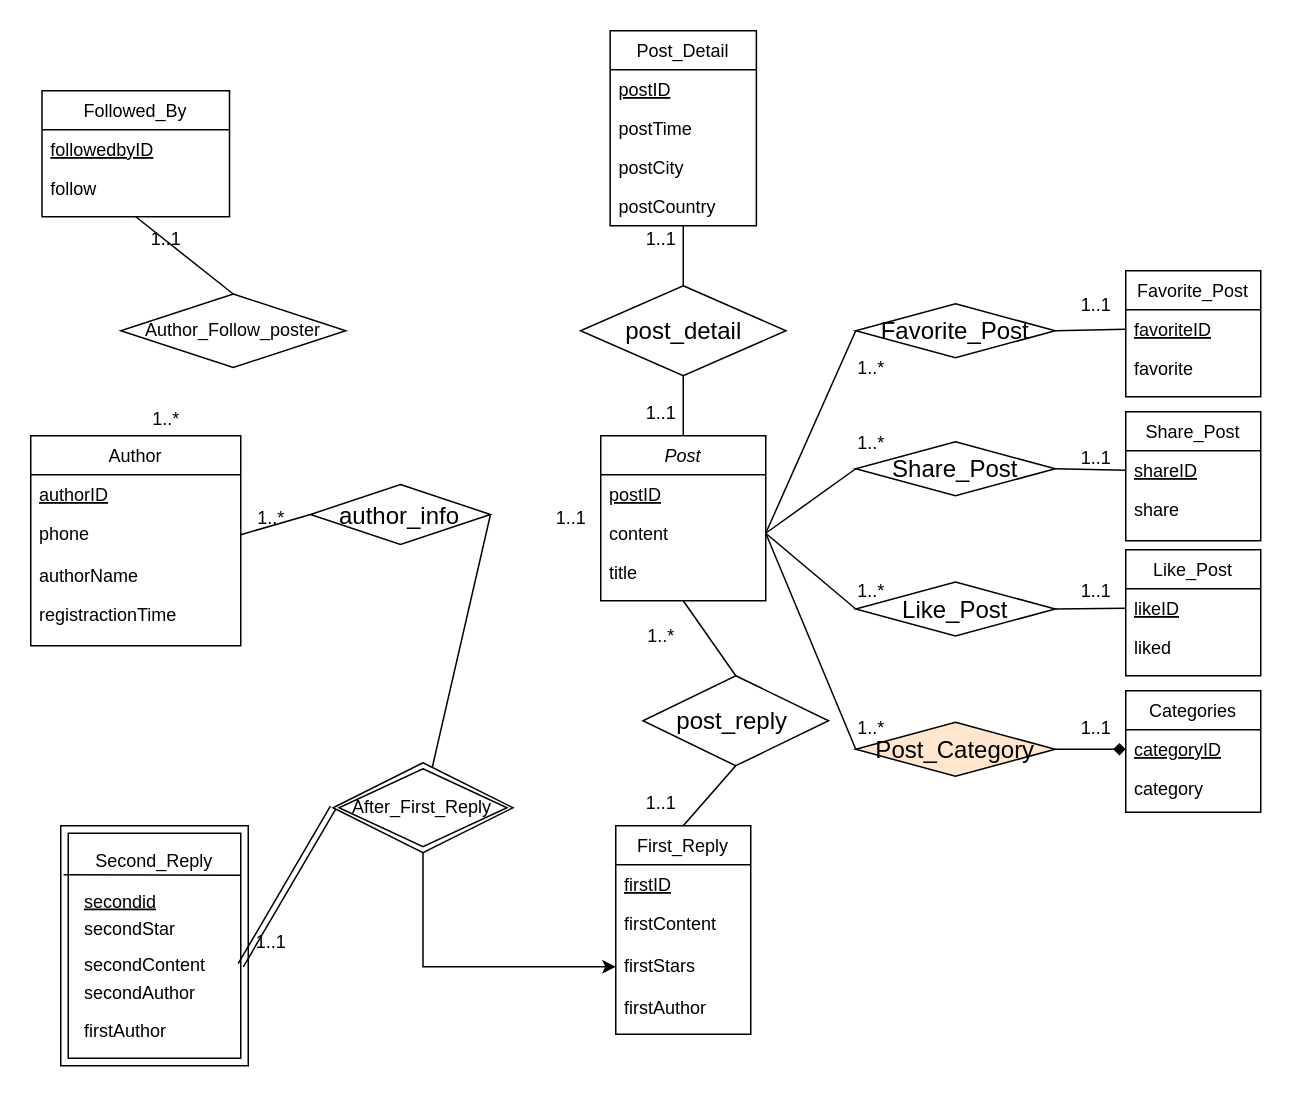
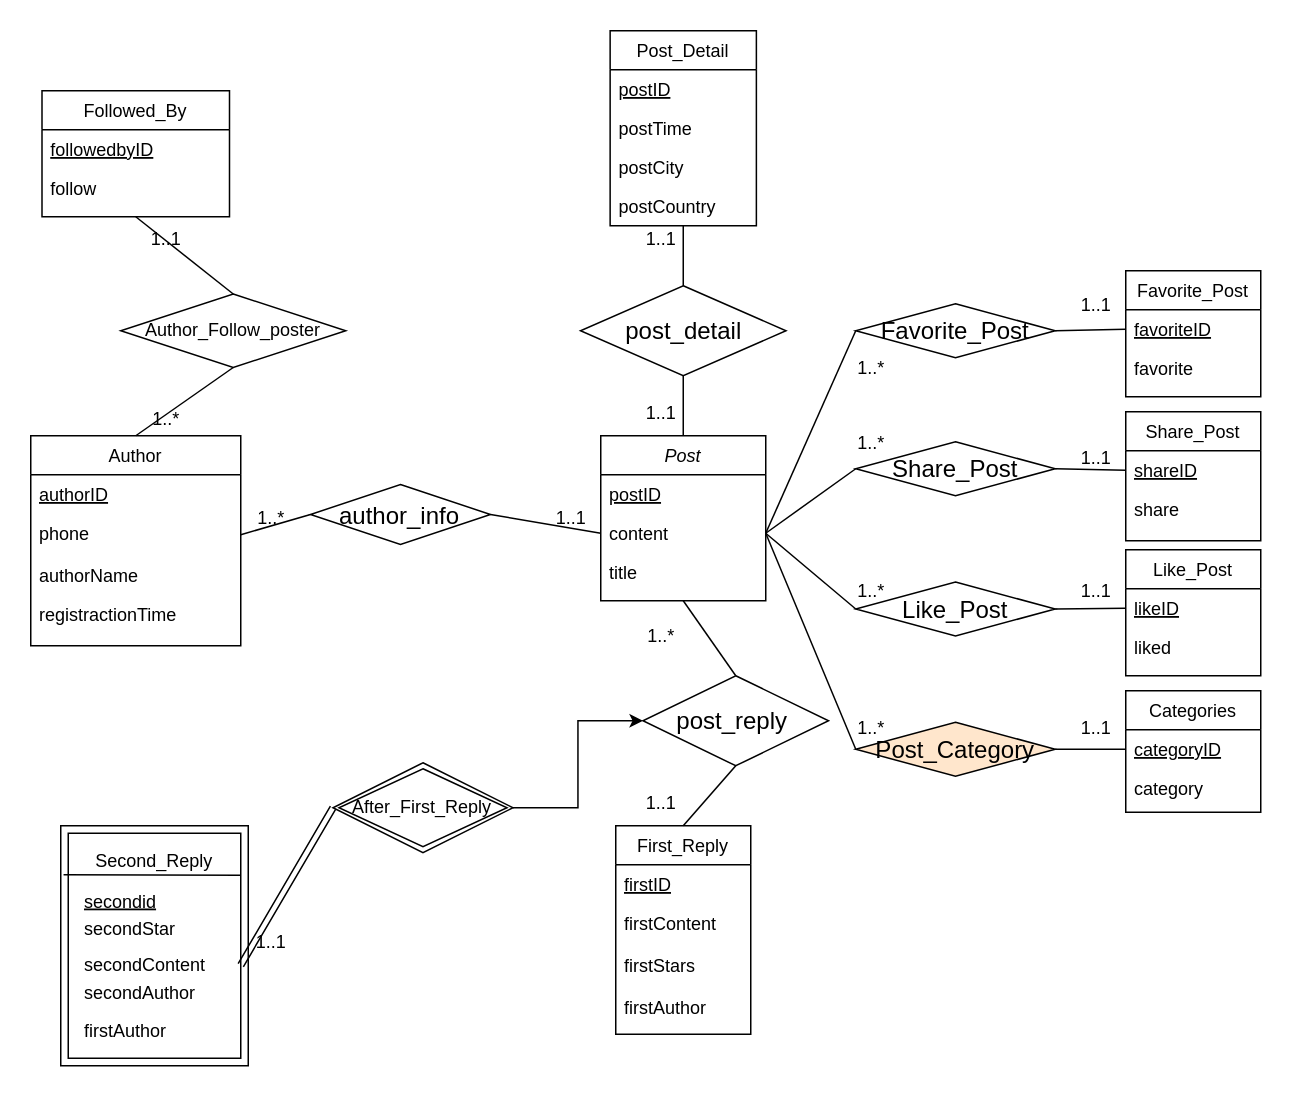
none -> (184, 402)
(461, 640) -> (544, 524)
(1113, 749) -> (1117, 749)
(457, 967) -> (578, 769)
